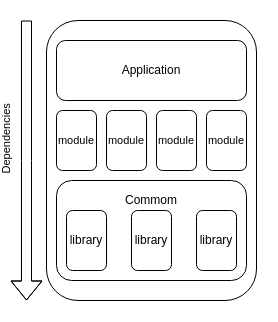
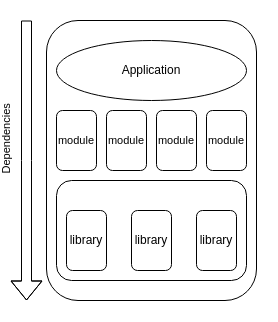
(152, 71) -> (152, 71)
(152, 201) -> none
